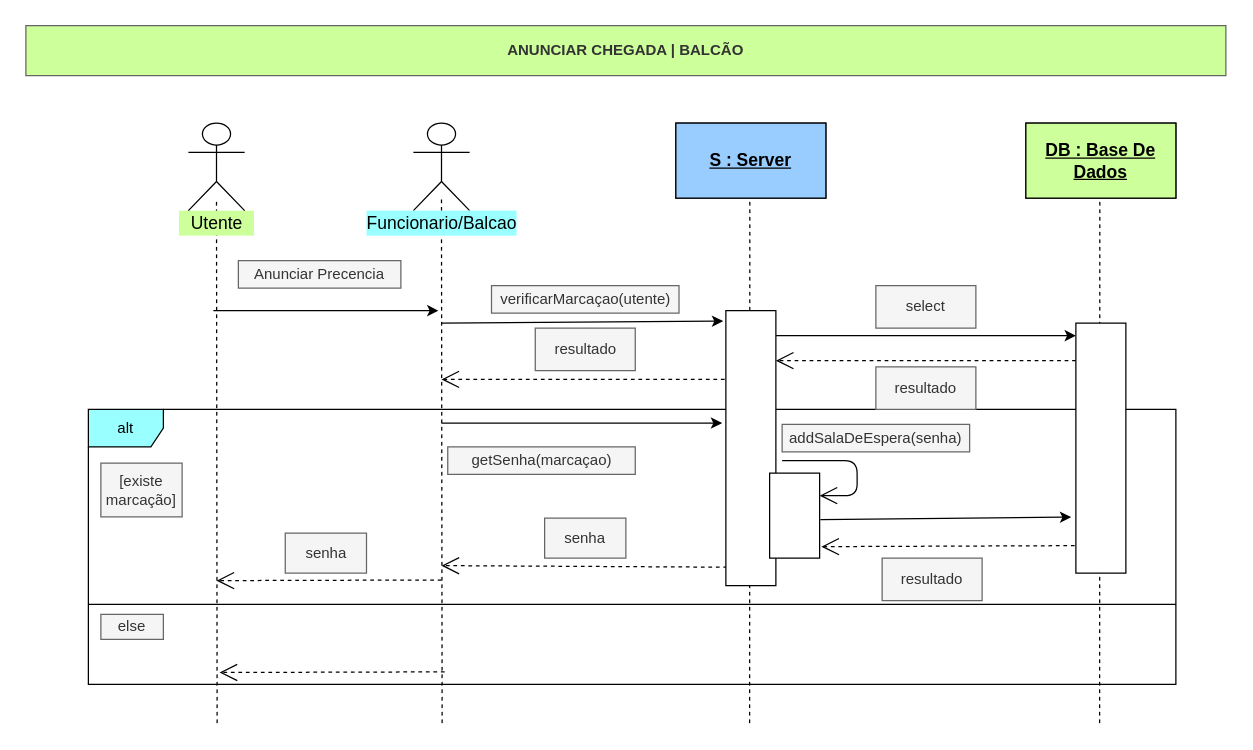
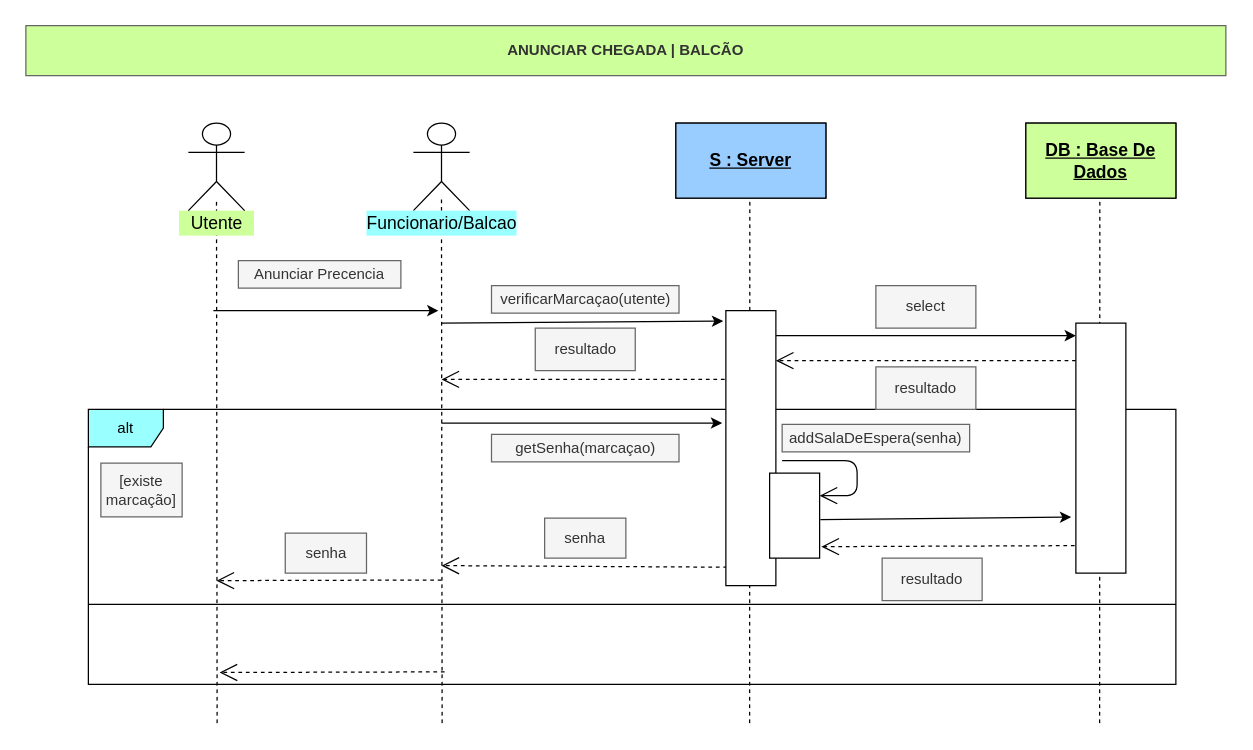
(541, 461) -> (585, 448)
(132, 627) -> none
